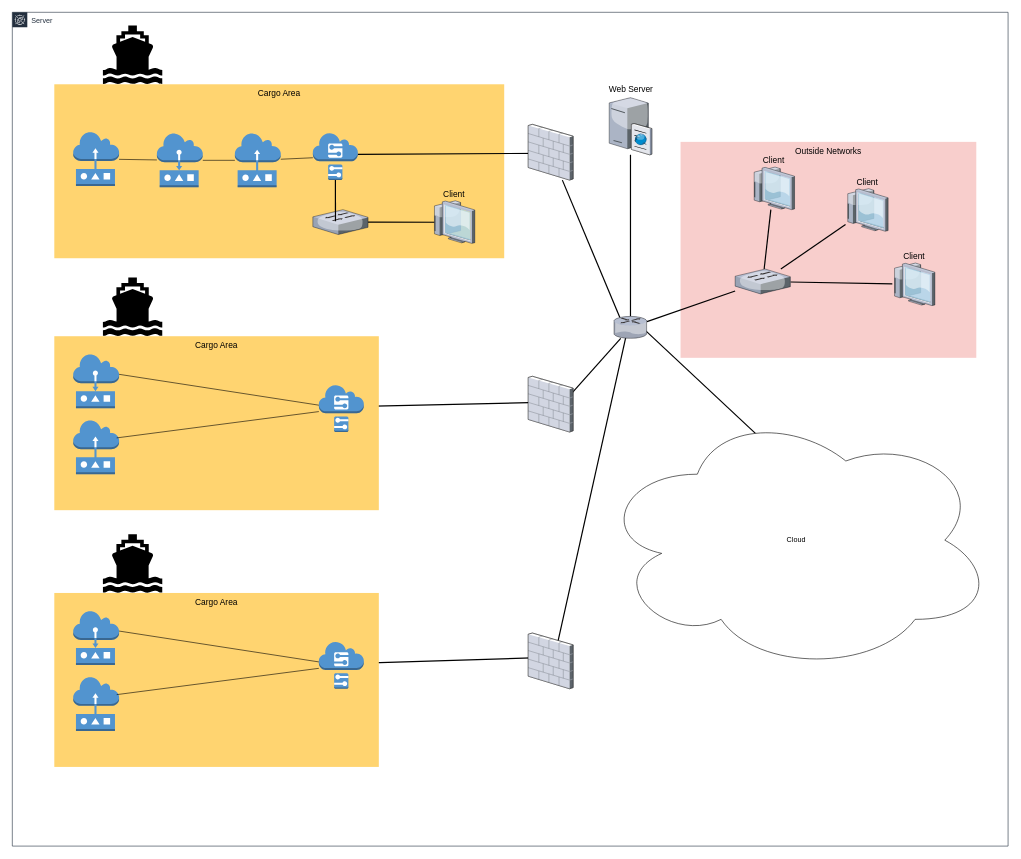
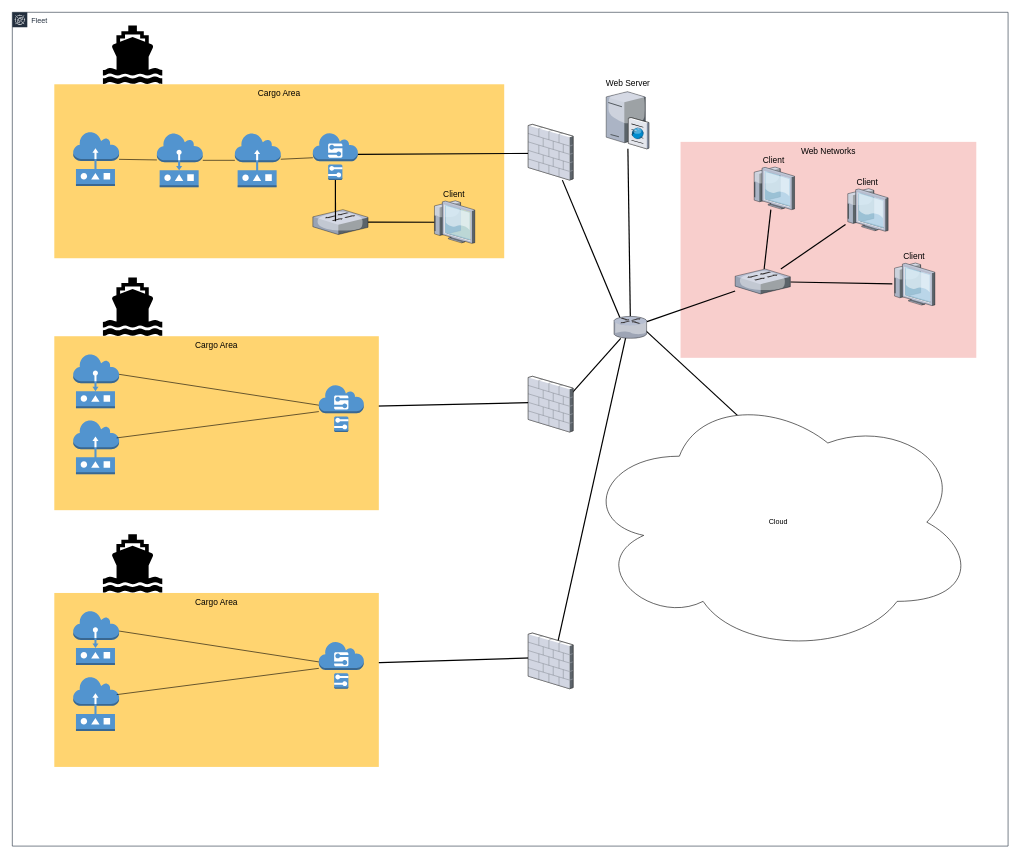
(44, 21) -> (41, 21)
(631, 126) -> (628, 120)
(829, 151) -> (829, 151)
(797, 540) -> (779, 522)
